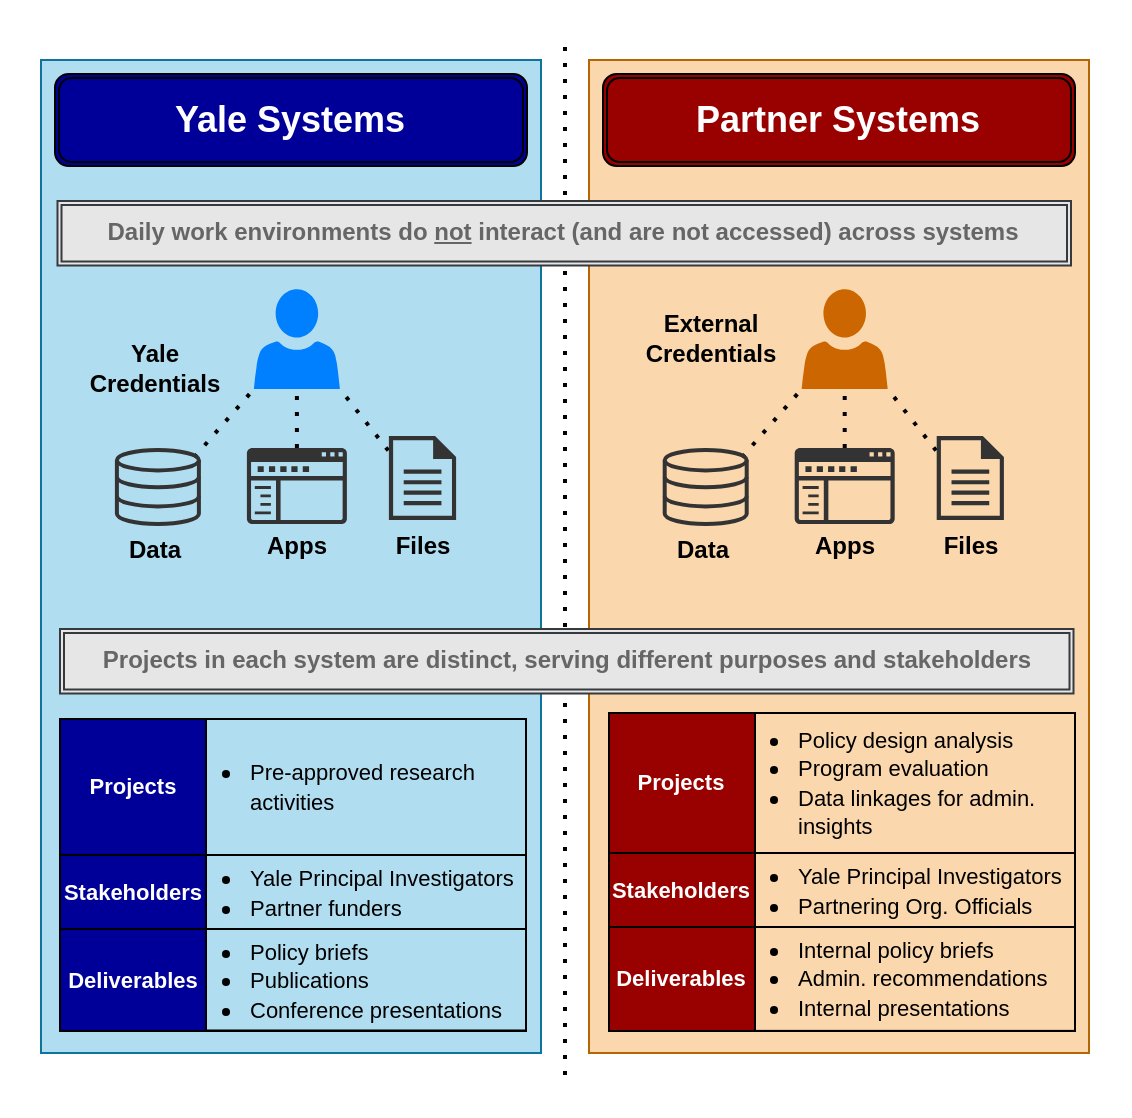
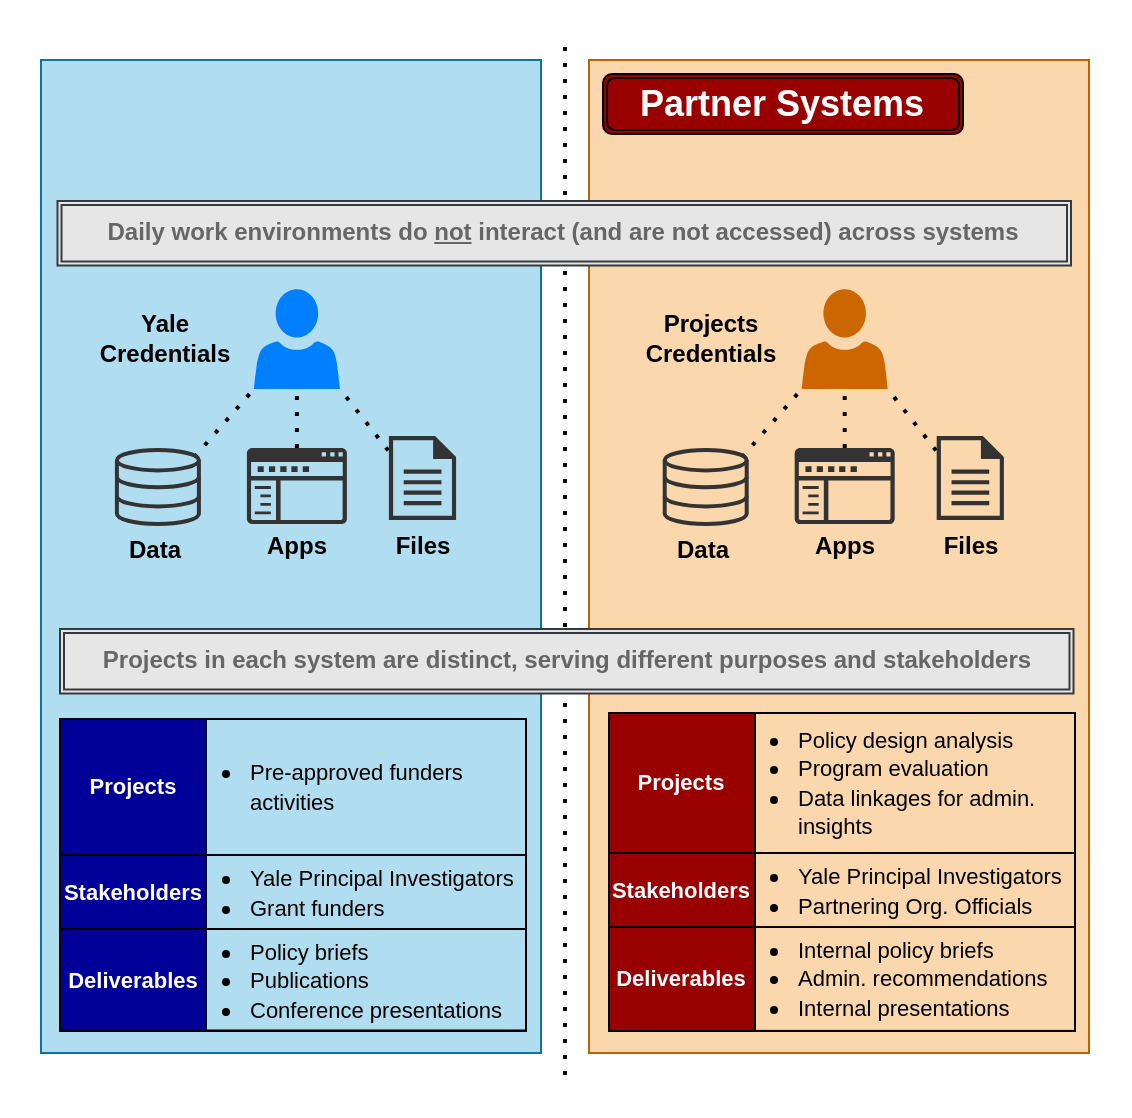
(291, 120) -> none
(839, 120) -> (783, 104)
(712, 339) -> (712, 339)
(156, 369) -> (166, 339)
(369, 787) -> (369, 787)
(389, 893) -> (389, 893)
